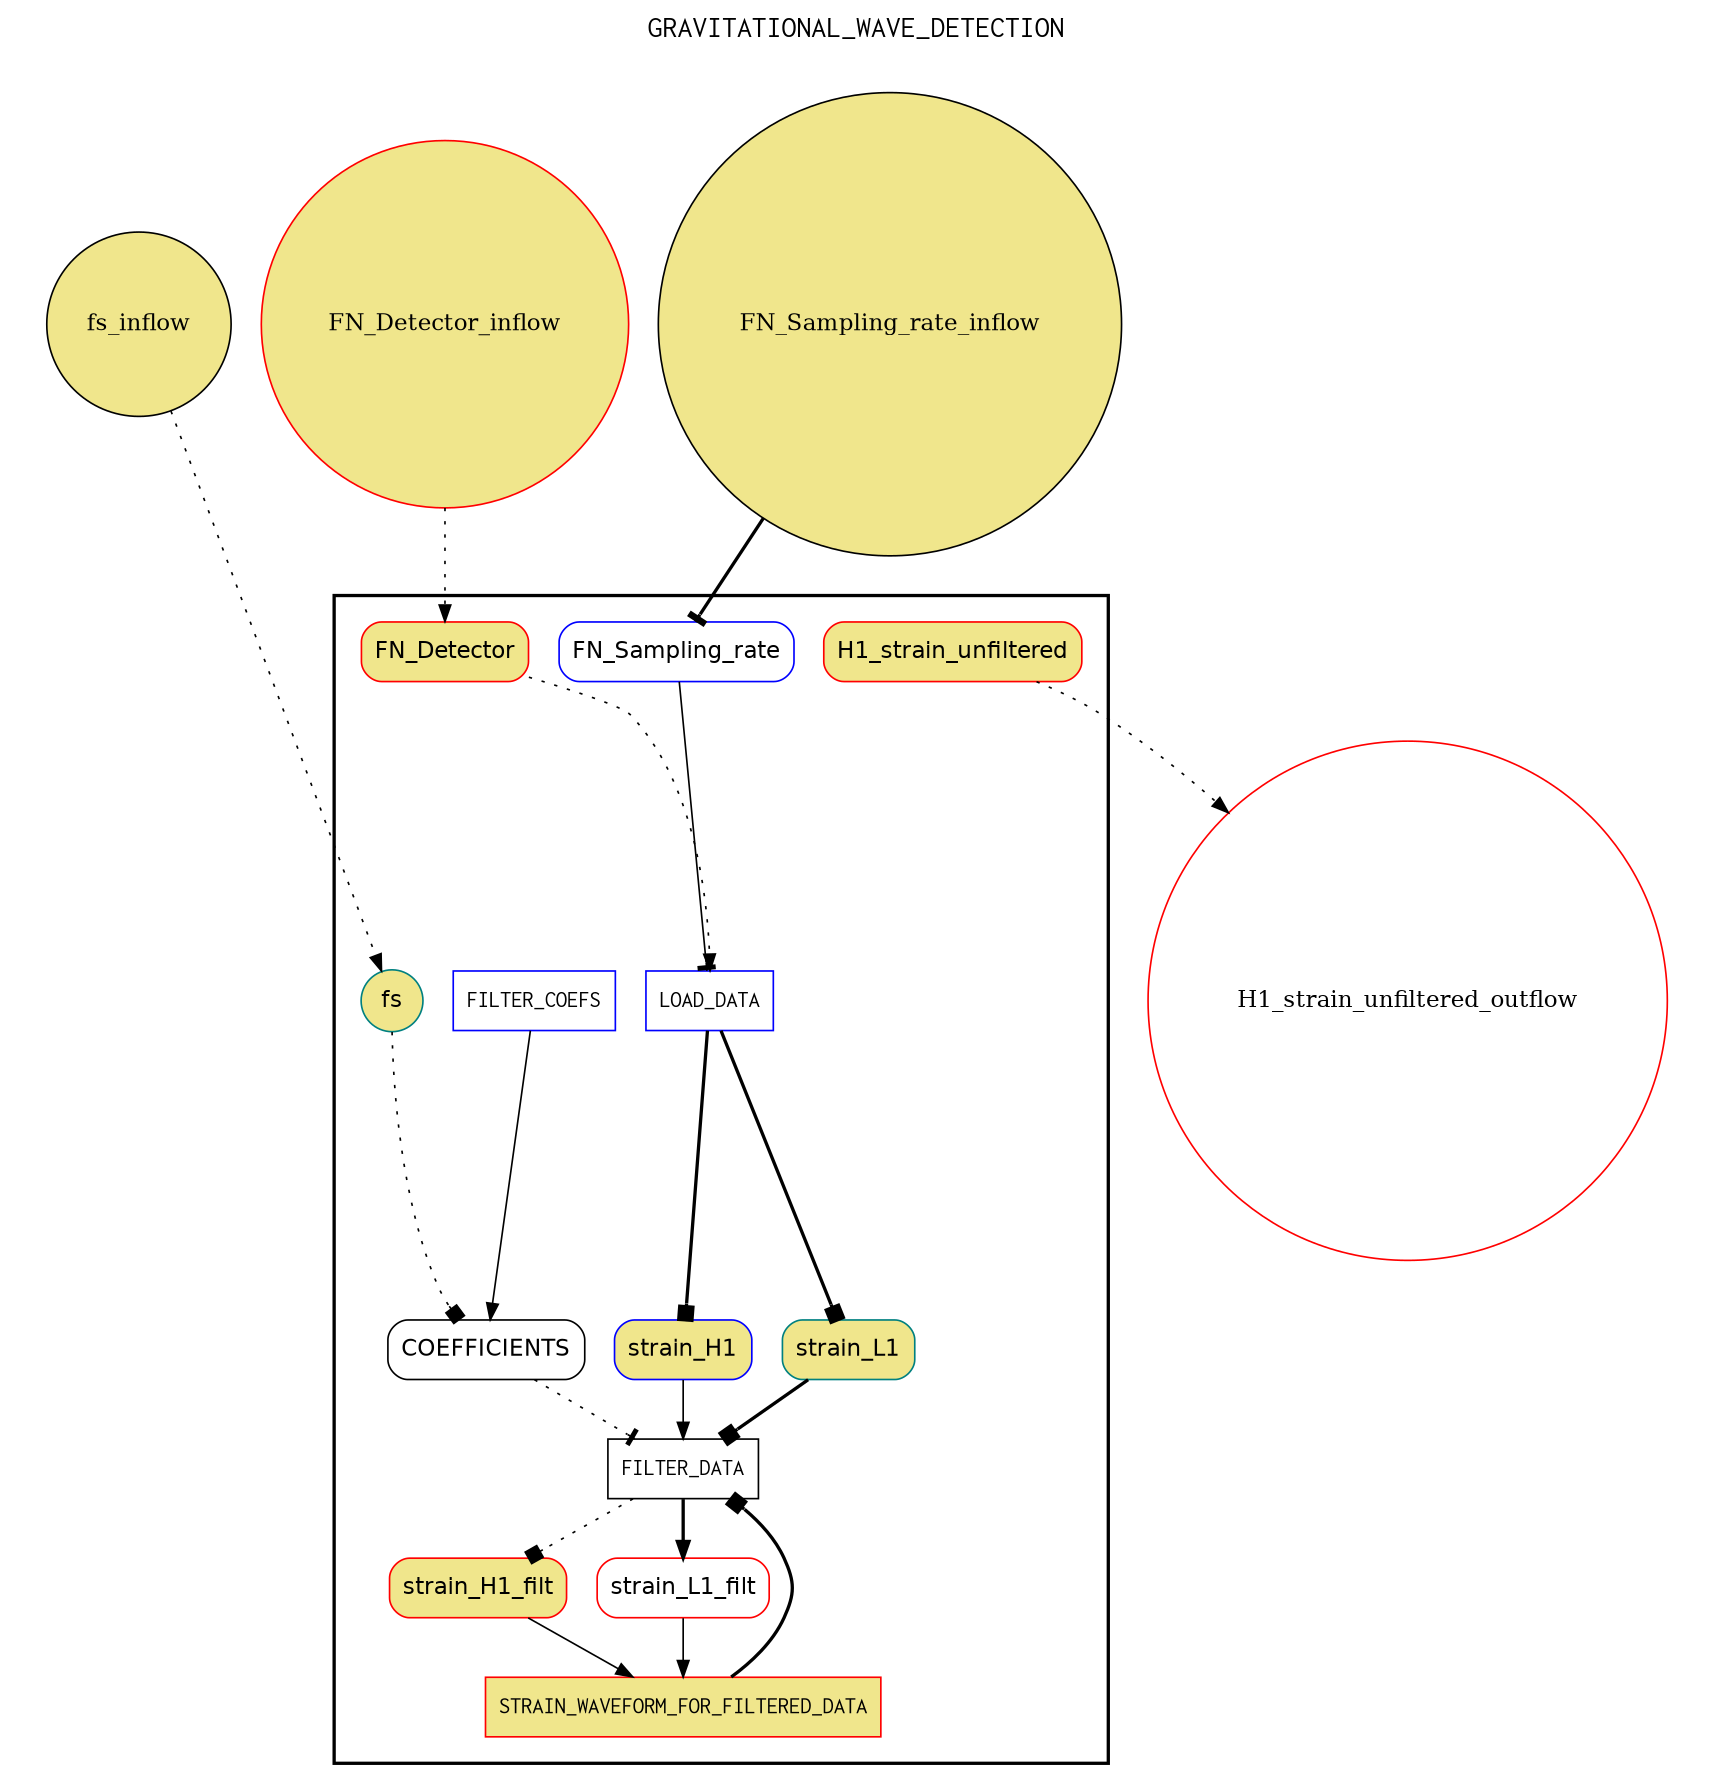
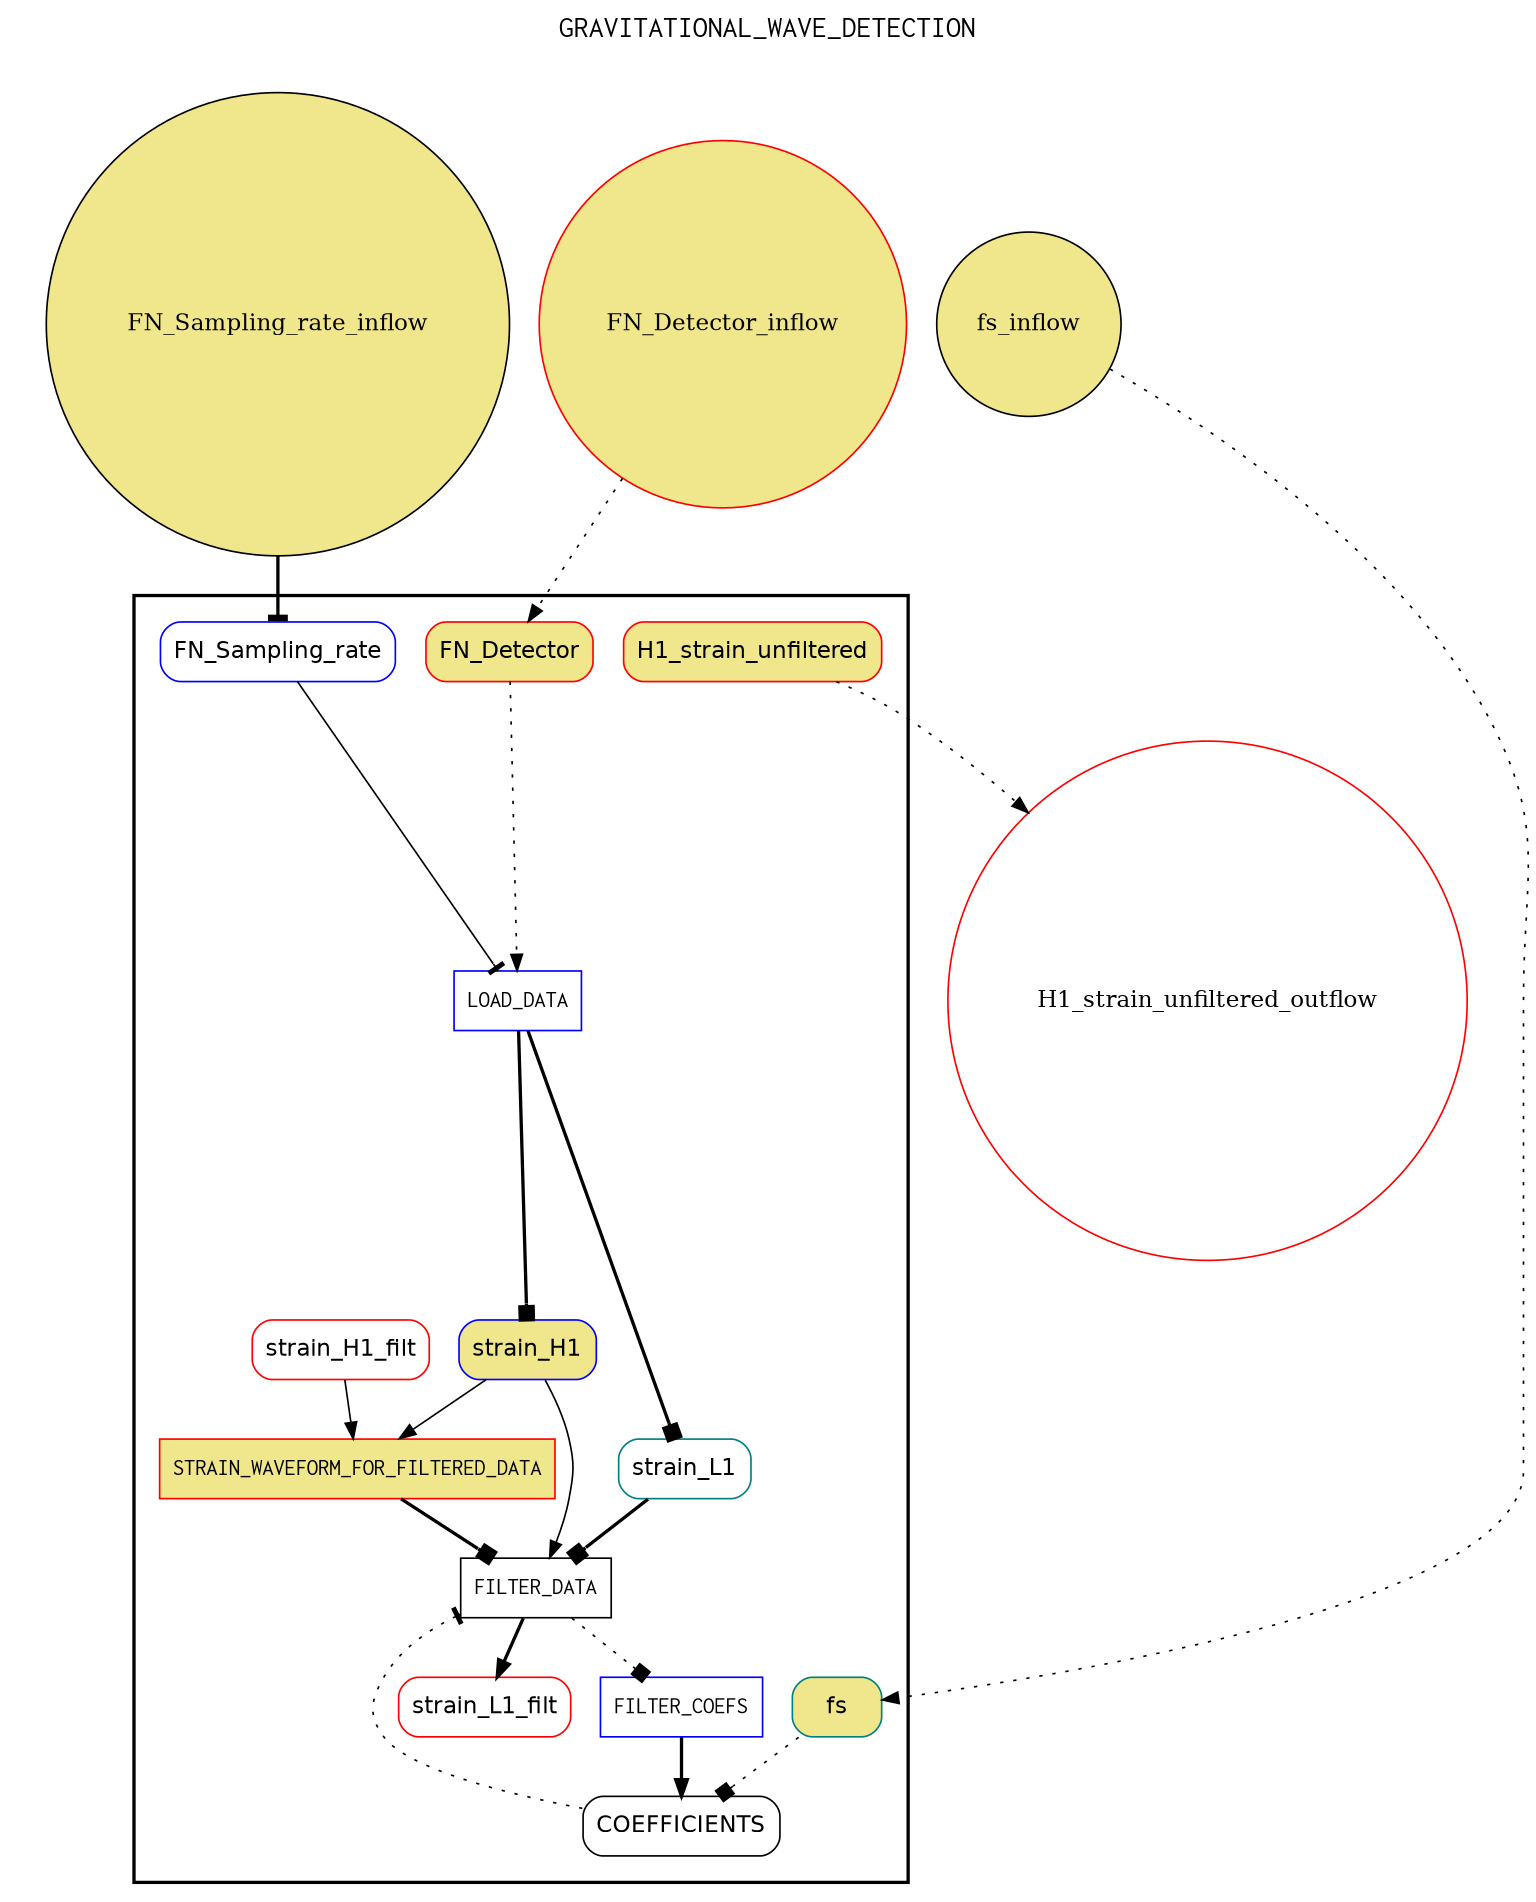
(392, 1001) -> (837, 1707)
(511, 1167) -> (682, 1759)
(849, 1350) -> (685, 1469)
(588, 1524) -> (602, 1642)
(478, 1588) -> (341, 1350)
(683, 1639) -> (450, 1404)
